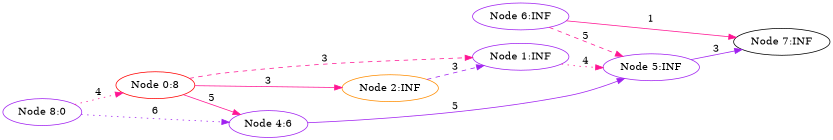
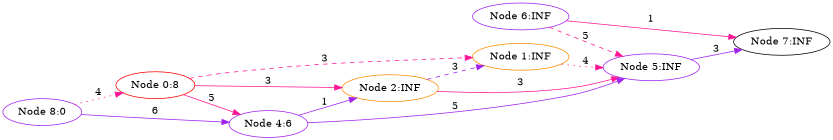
(521, 57) -> (521, 57)
none -> (525, 92)
none -> (324, 108)
(151, 118) -> (151, 118)
